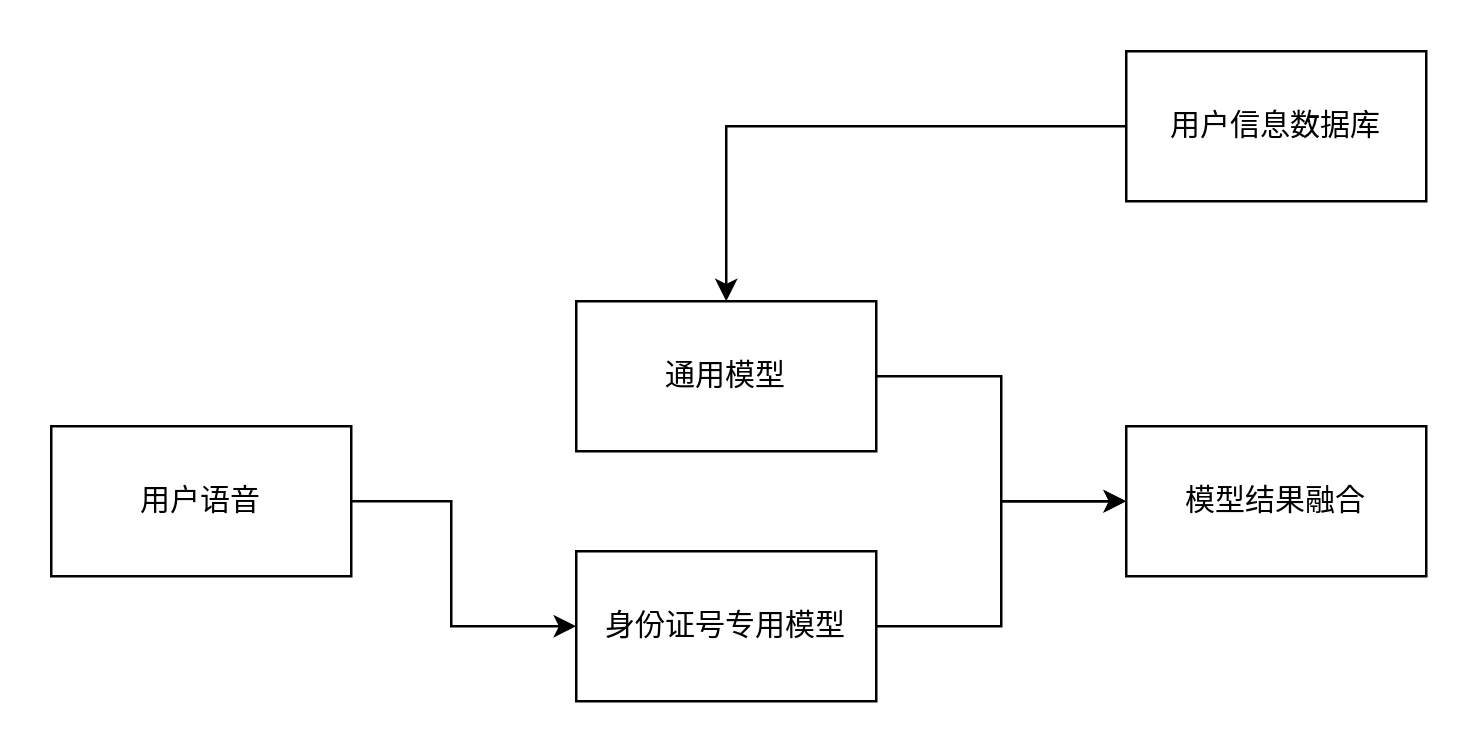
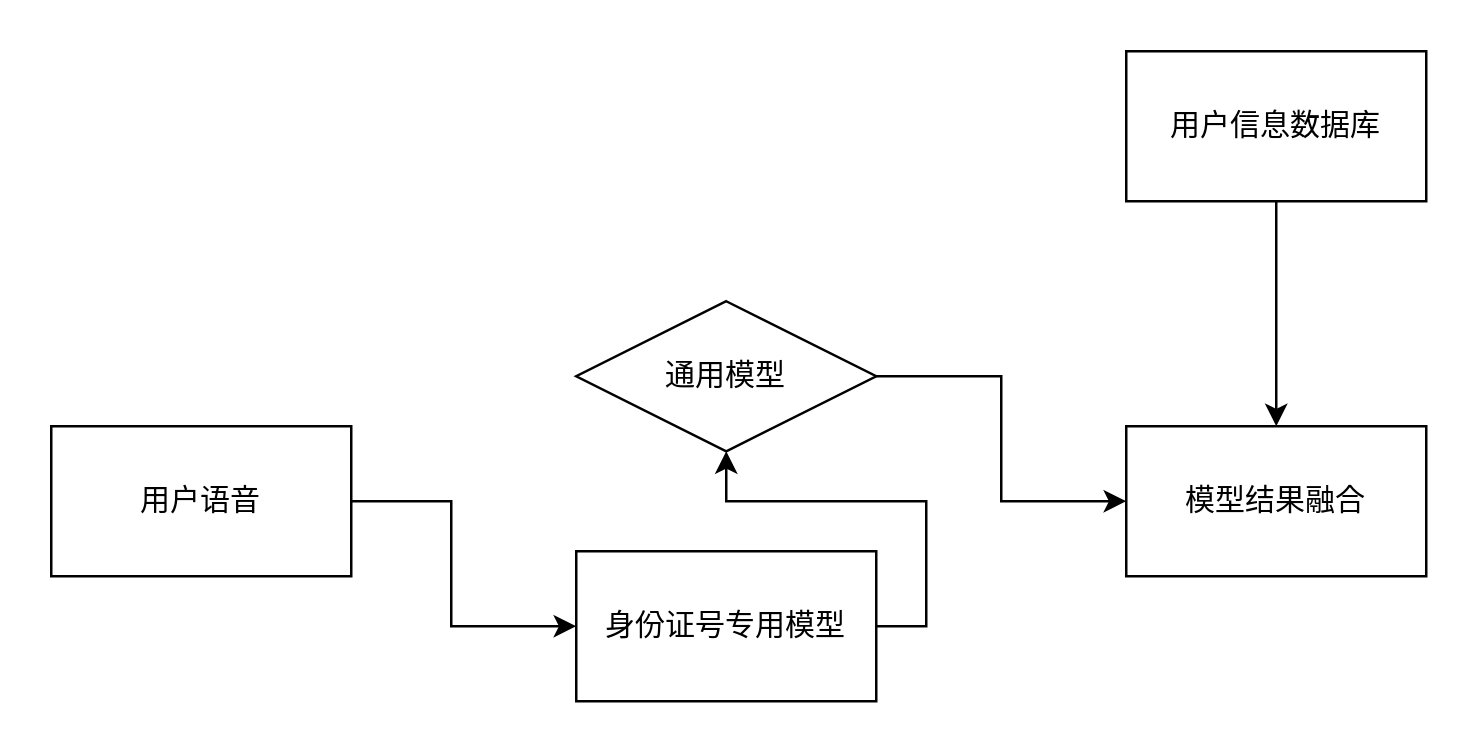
(847, 126) -> (1276, 305)
(726, 376) -> (726, 376)
(1001, 605) -> (873, 501)
